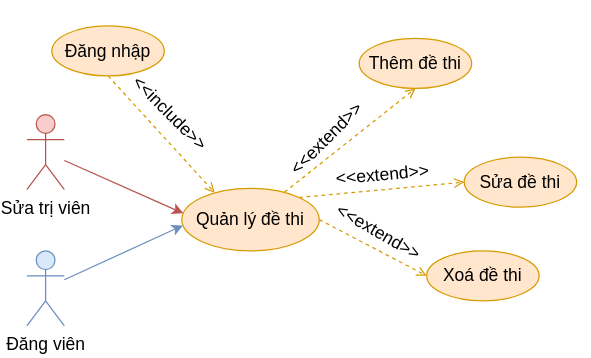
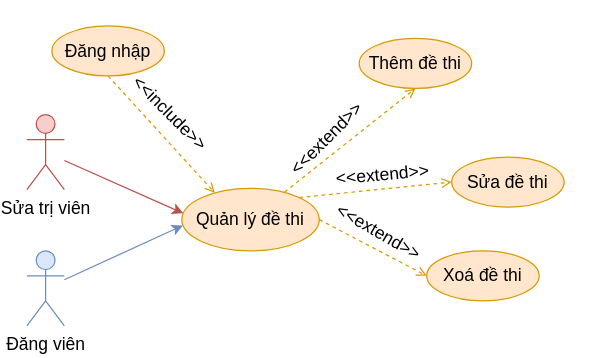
(521, 182) -> (508, 182)
